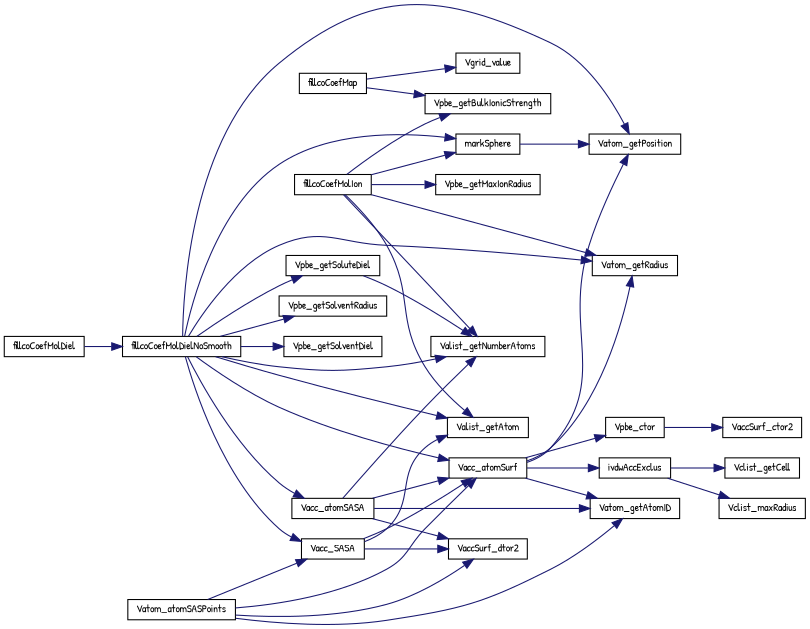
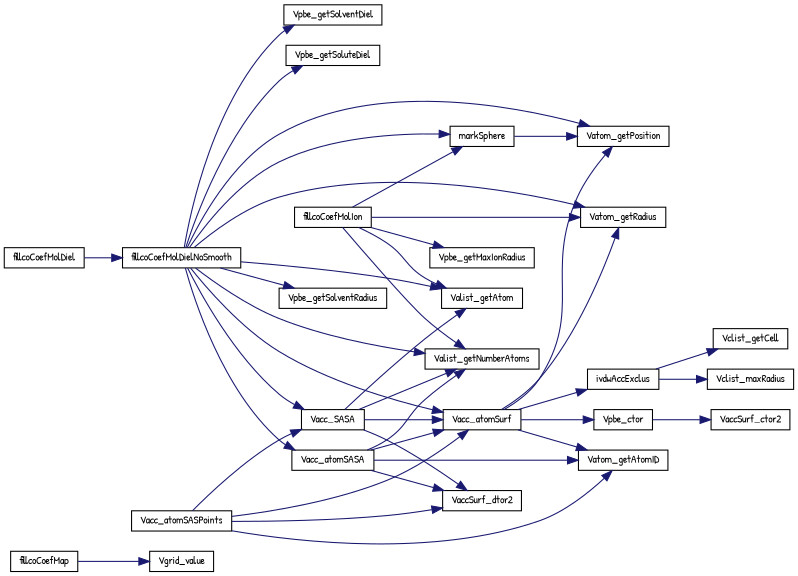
(488, 104) -> none
(415, 301) -> (402, 391)
(182, 610) -> (182, 521)
